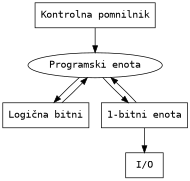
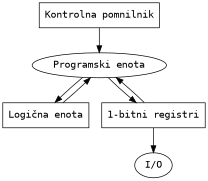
(46, 115) -> (46, 115)
(144, 115) -> (153, 115)
(144, 165) -> (153, 165)
